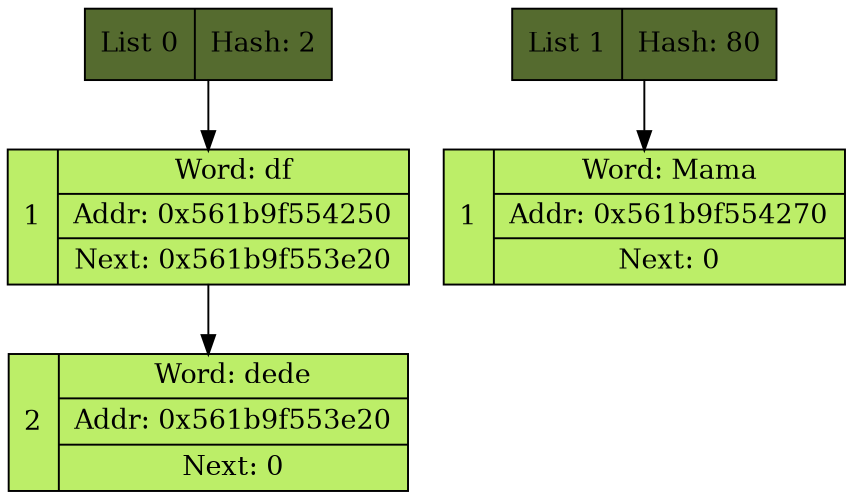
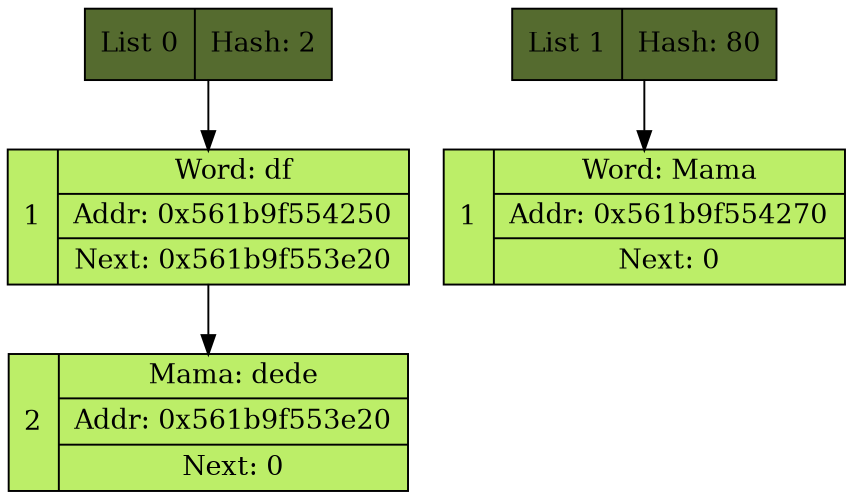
(233, 375) -> (233, 375)
